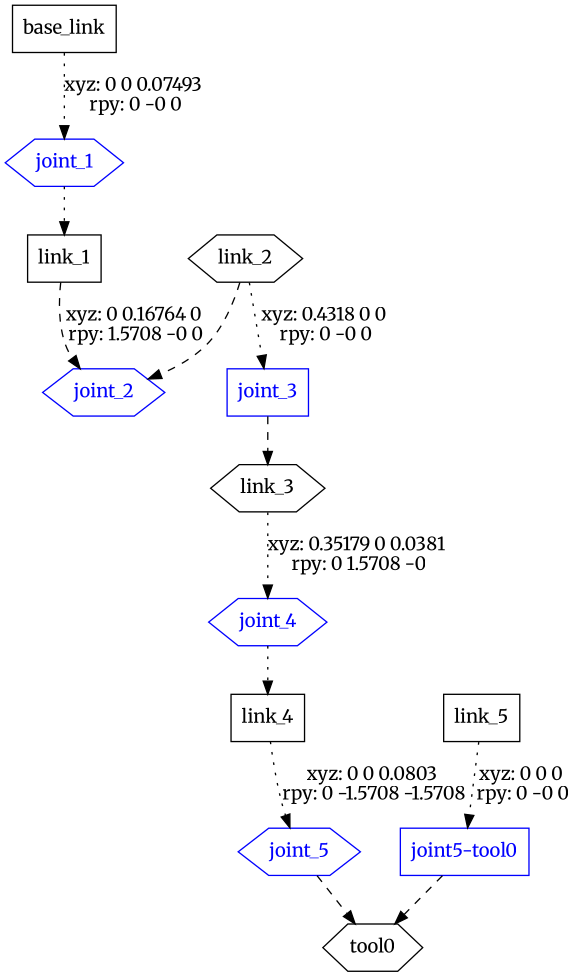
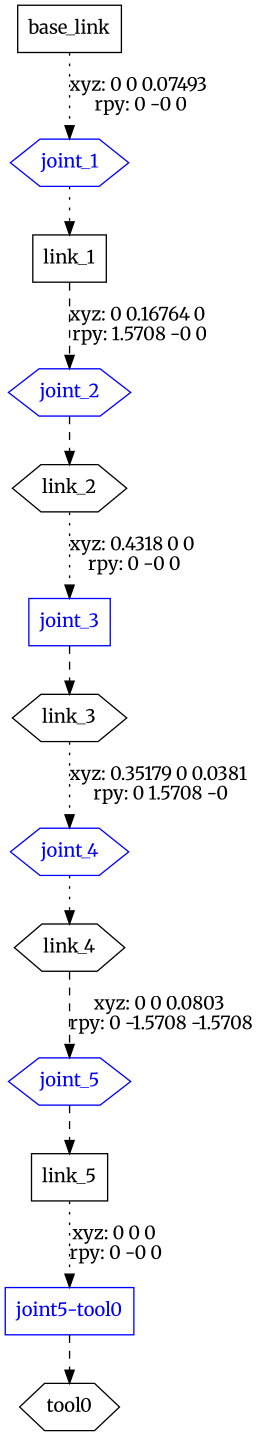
(212, 339) -> (70, 434)
(268, 718) -> (70, 948)
(276, 779) -> (70, 1008)
(332, 895) -> (70, 1123)
